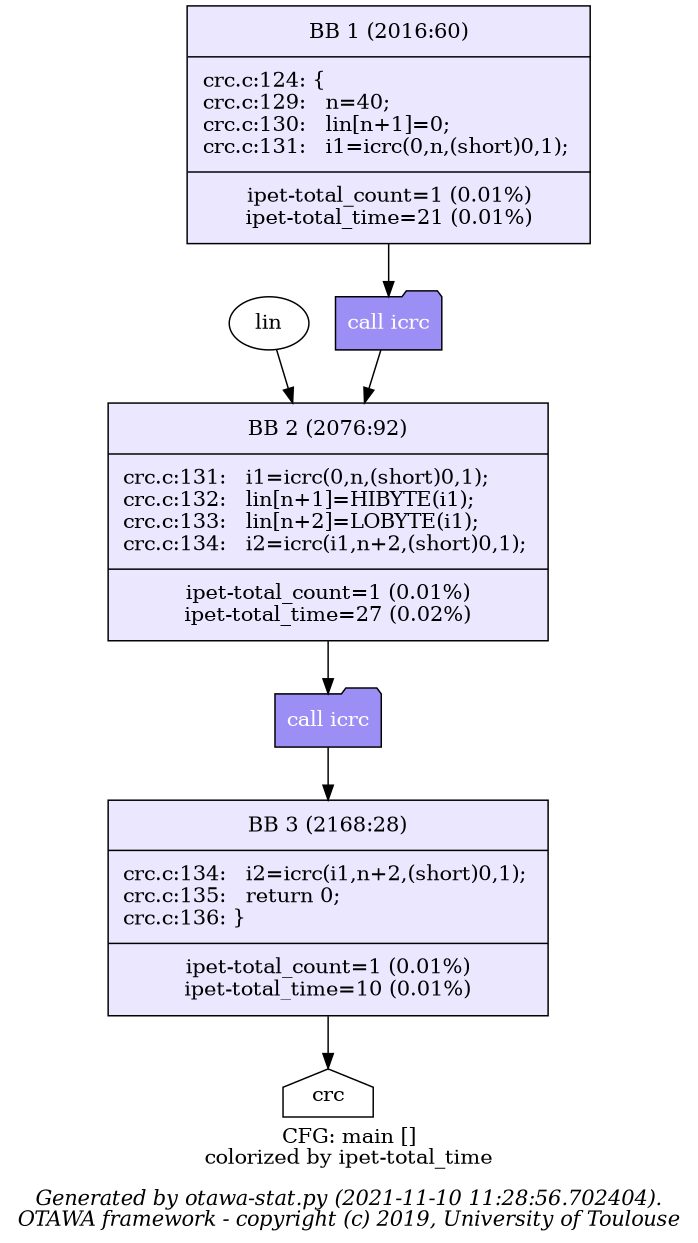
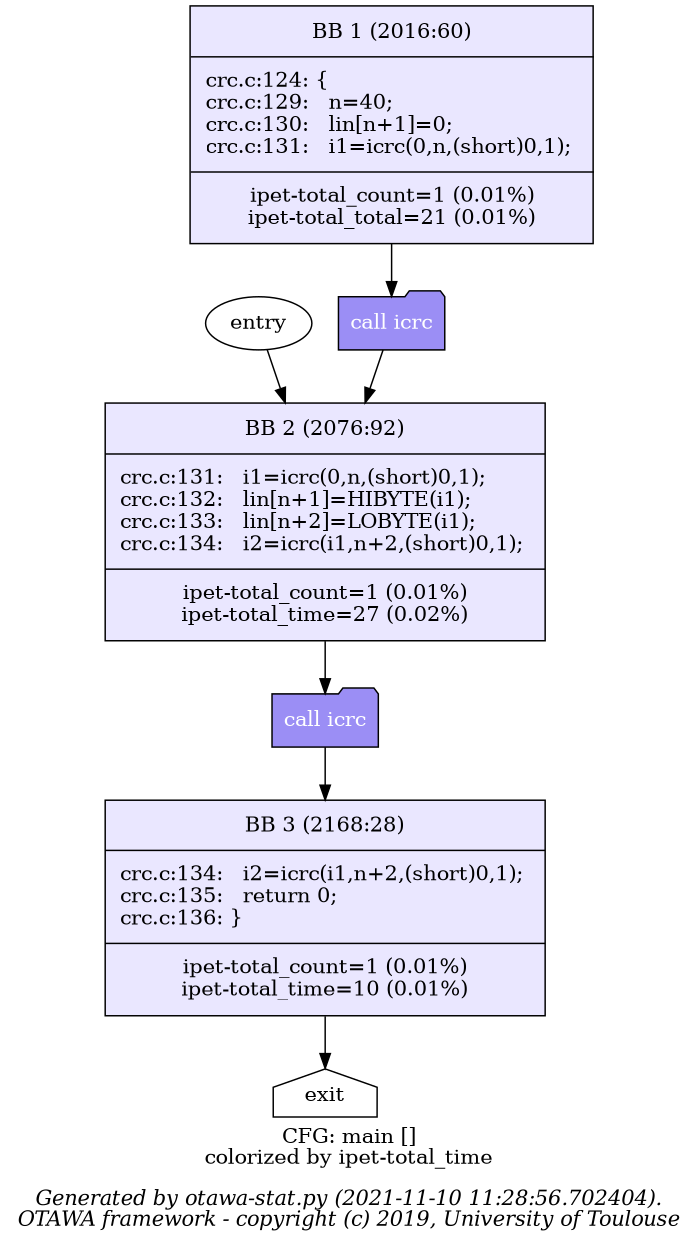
(389, 218) -> (392, 218)
(269, 323) -> (259, 323)
(328, 1095) -> (325, 1095)
